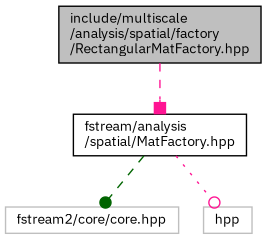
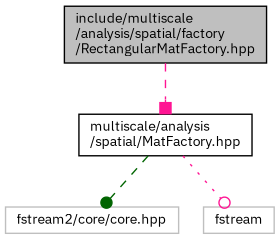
(160, 135) -> (165, 135)
(228, 220) -> (239, 220)
